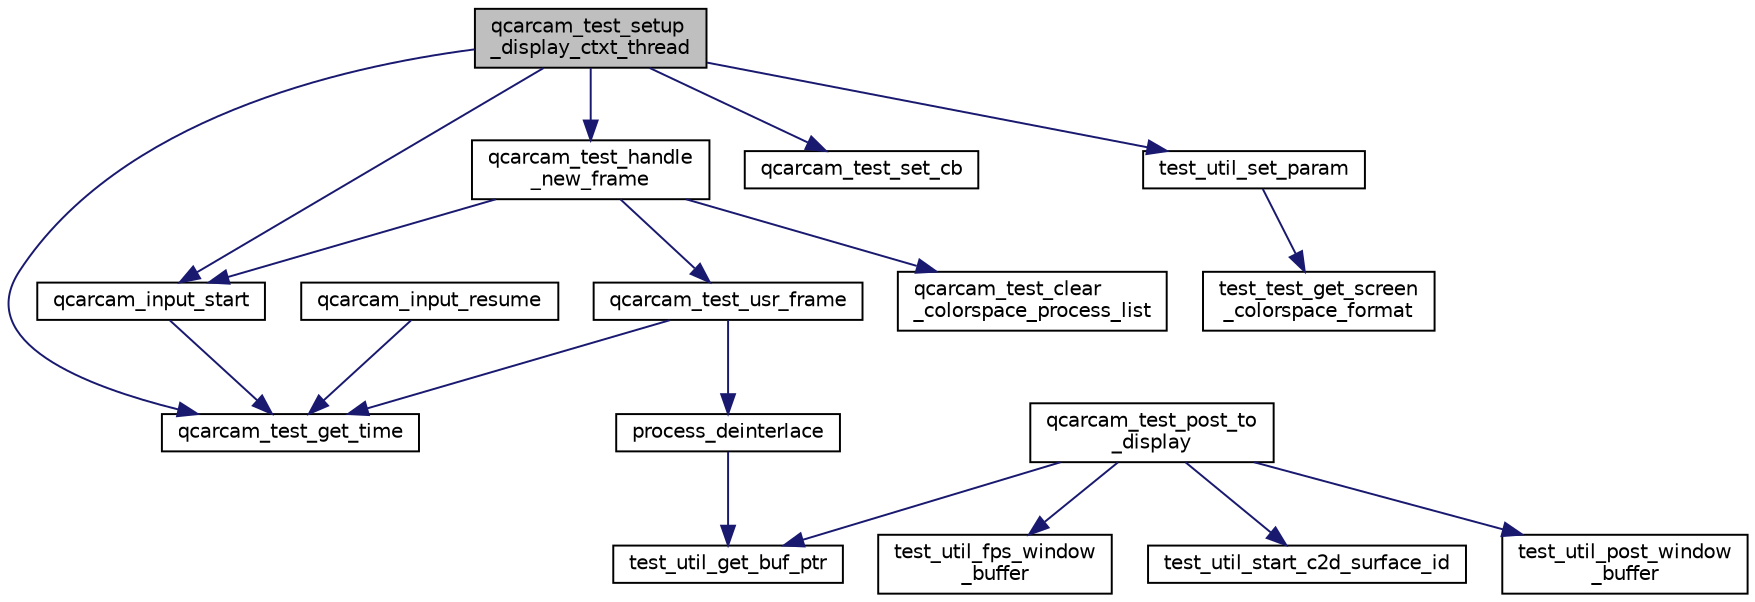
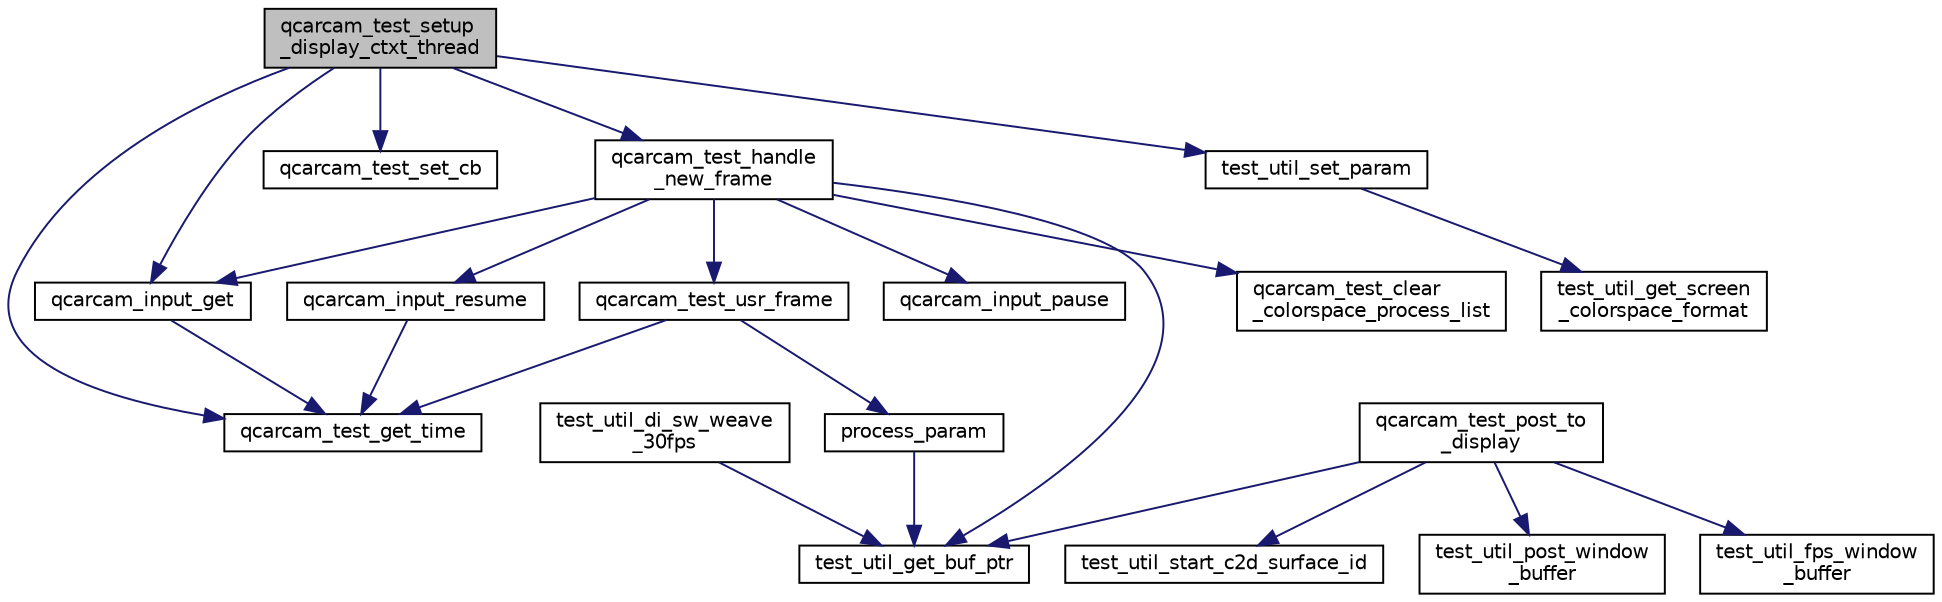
none -> (561, 237)
none -> (1151, 285)
(151, 301) -> (143, 301)
none -> (1004, 301)
(1319, 301) -> (1654, 301)
none -> (665, 433)
(728, 433) -> (914, 433)
